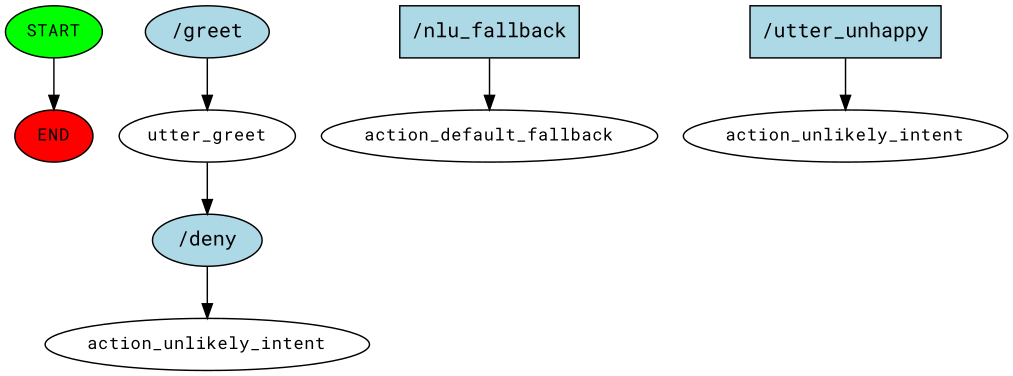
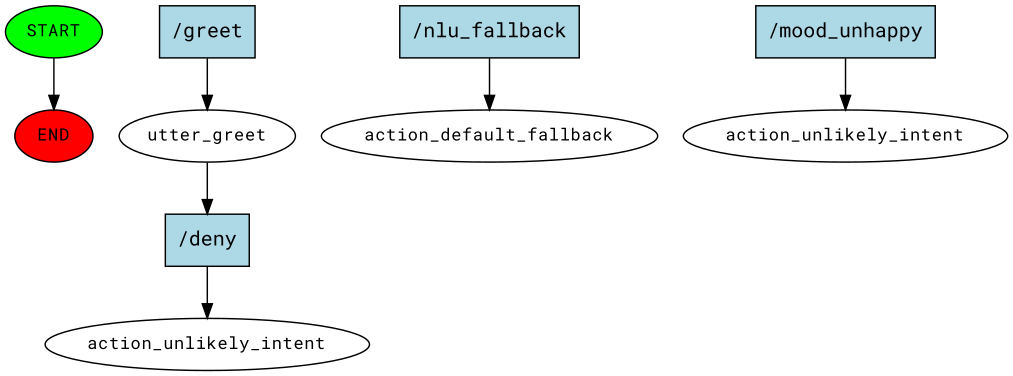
(207, 32) -> (207, 32)
(846, 32) -> (846, 32)
(207, 240) -> (207, 240)
